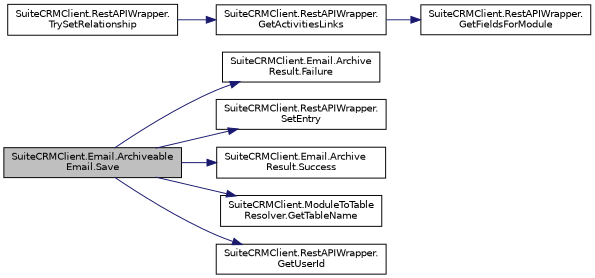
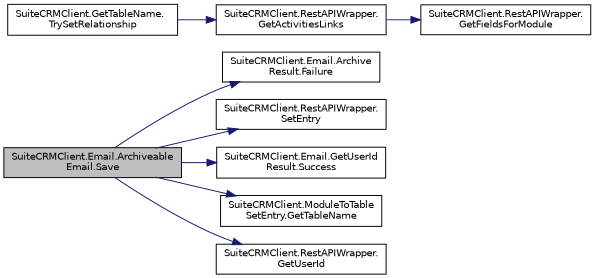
(93, 20) -> (93, 20)
(301, 163) -> (301, 163)
(301, 211) -> (301, 211)
